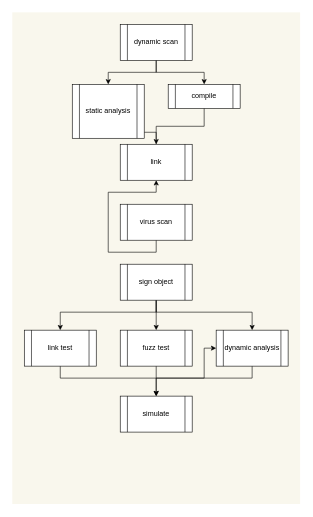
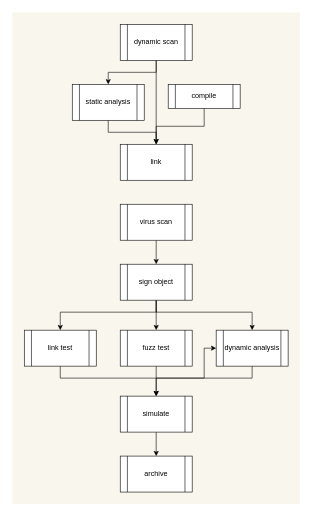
(204, 74) -> (156, 99)
(108, 111) -> (108, 102)
(108, 252) -> (156, 258)
none -> (156, 450)
none -> (156, 474)
